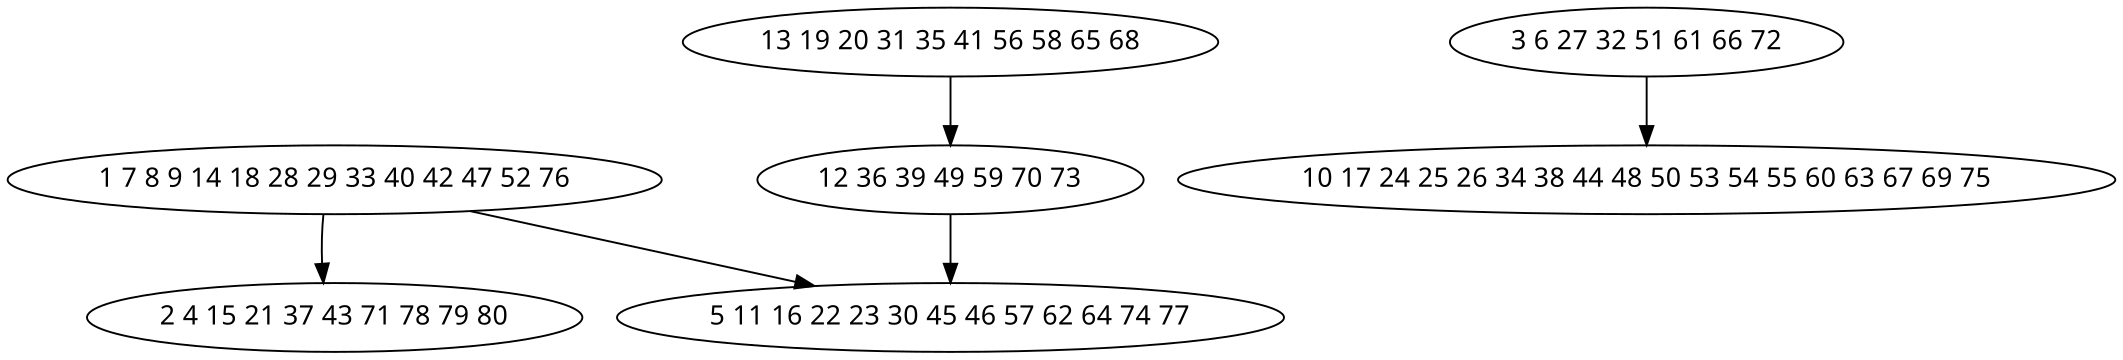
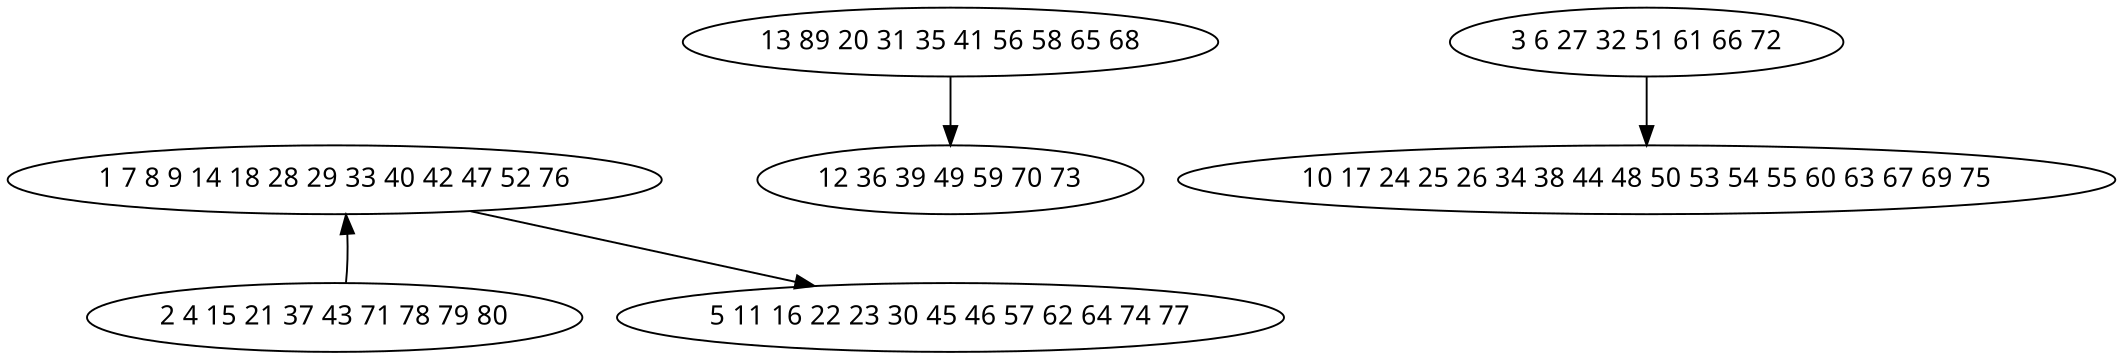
(951, 42) -> (951, 42)
(322, 239) -> (347, 258)
(951, 239) -> none
